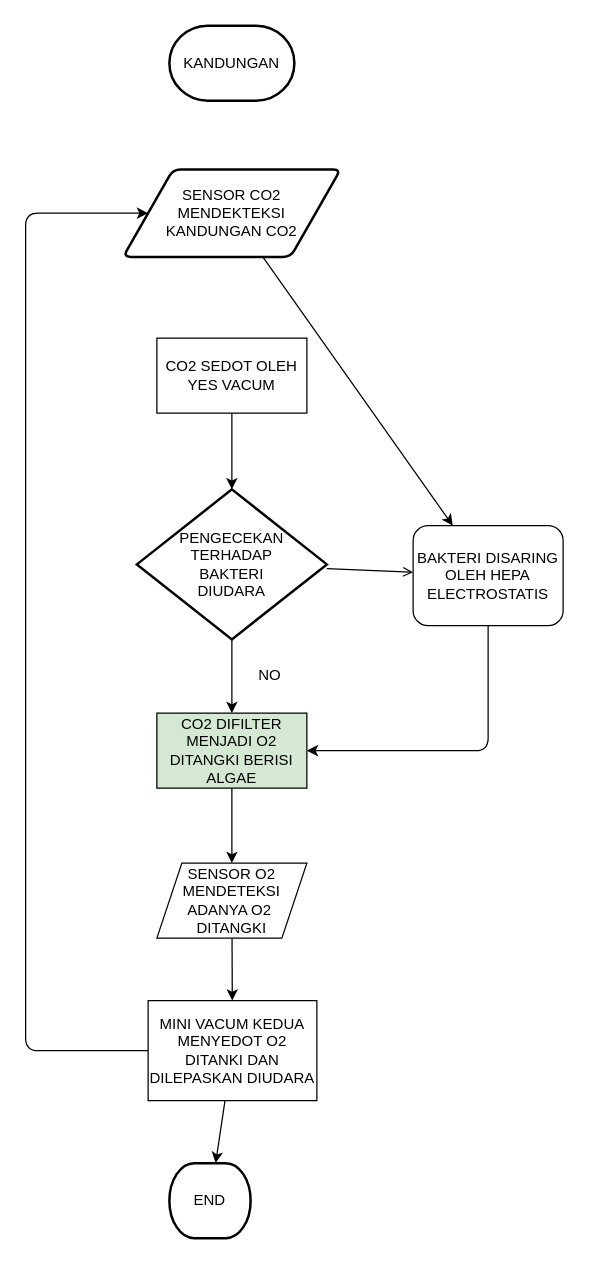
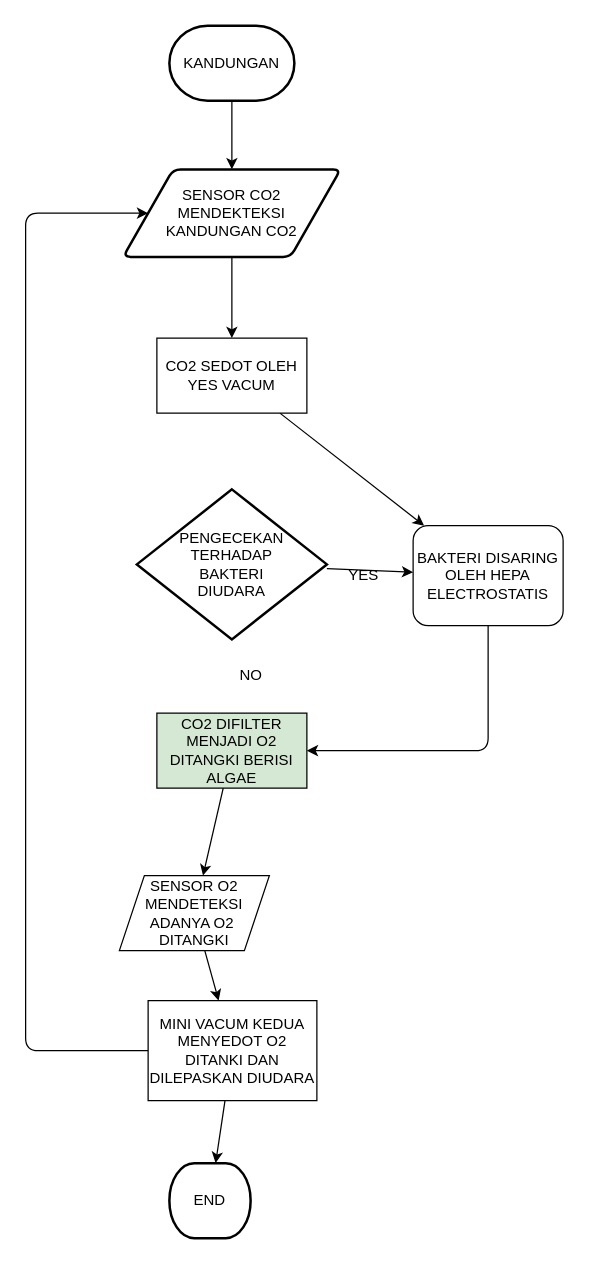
none -> (232, 131)
(355, 388) -> (232, 293)
(232, 447) -> (349, 467)
(405, 572) -> (403, 572)
none -> (363, 576)
(232, 672) -> none
(269, 676) -> (251, 676)
(232, 901) -> (194, 913)
